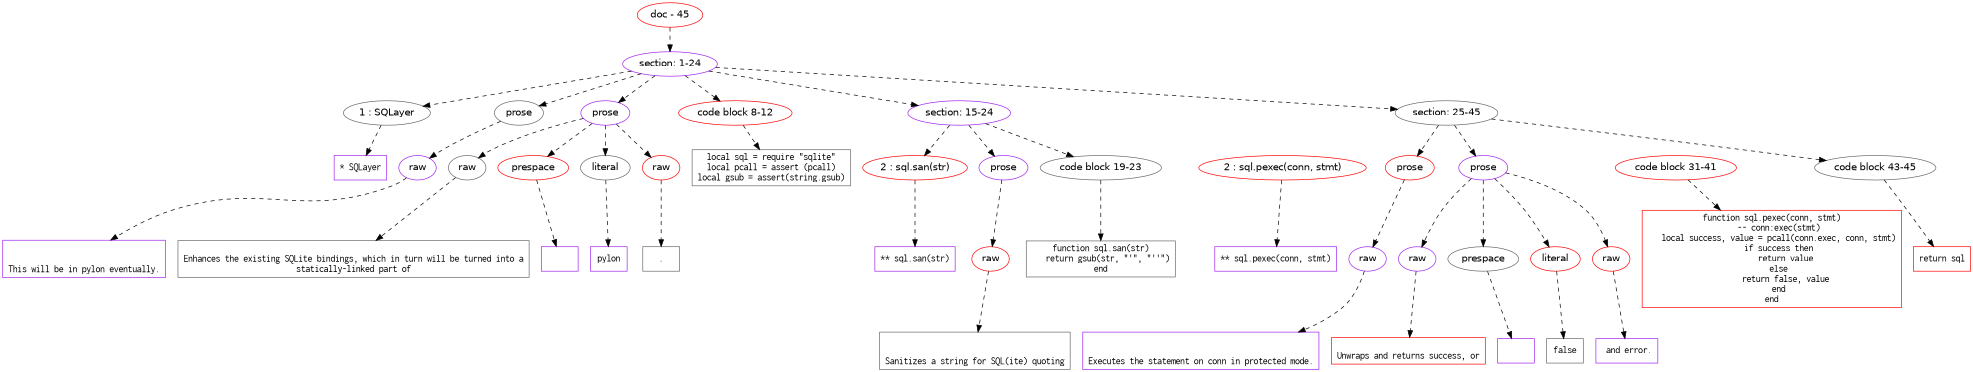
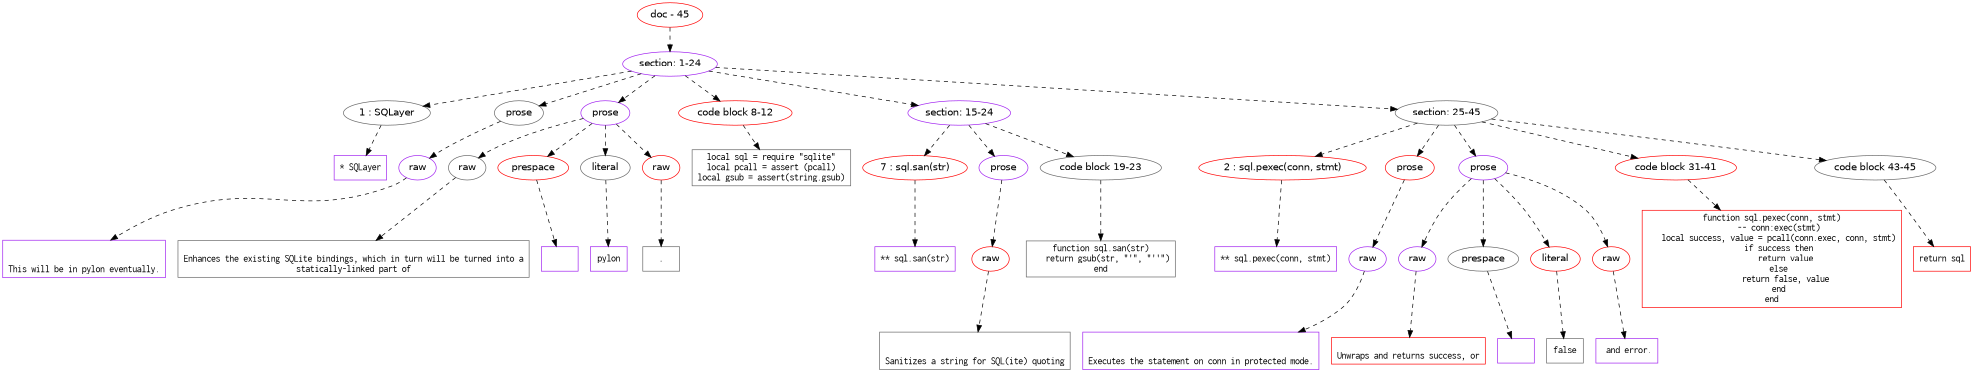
none -> (1370, 139)
none -> (1556, 139)
(915, 168) -> (915, 168)
